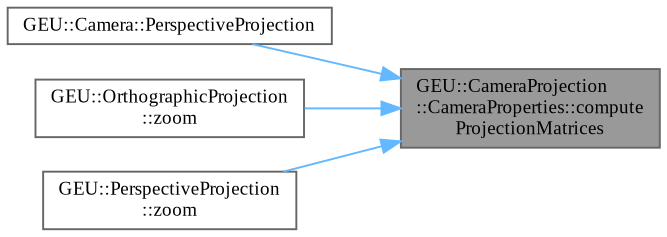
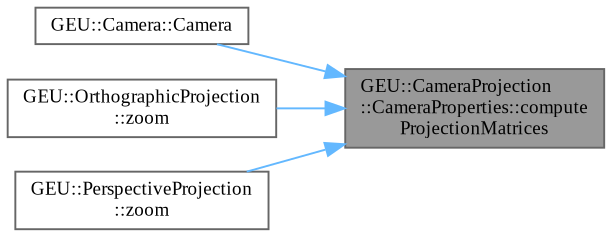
(170, 26) -> (142, 26)
